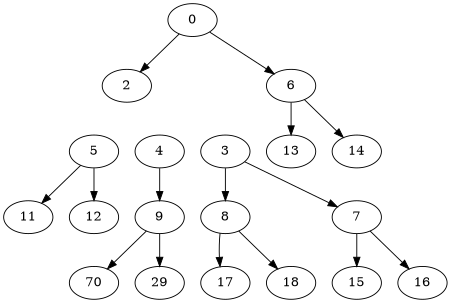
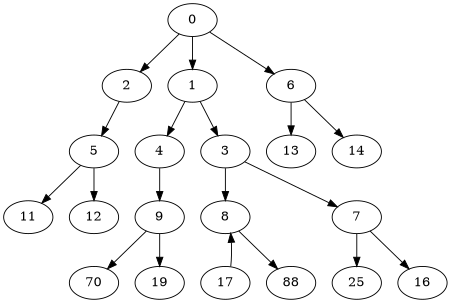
none -> (193, 86)
none -> (113, 115)
(219, 245) -> (231, 255)
(160, 283) -> (160, 283)
(291, 283) -> (291, 283)
(357, 283) -> (357, 283)
